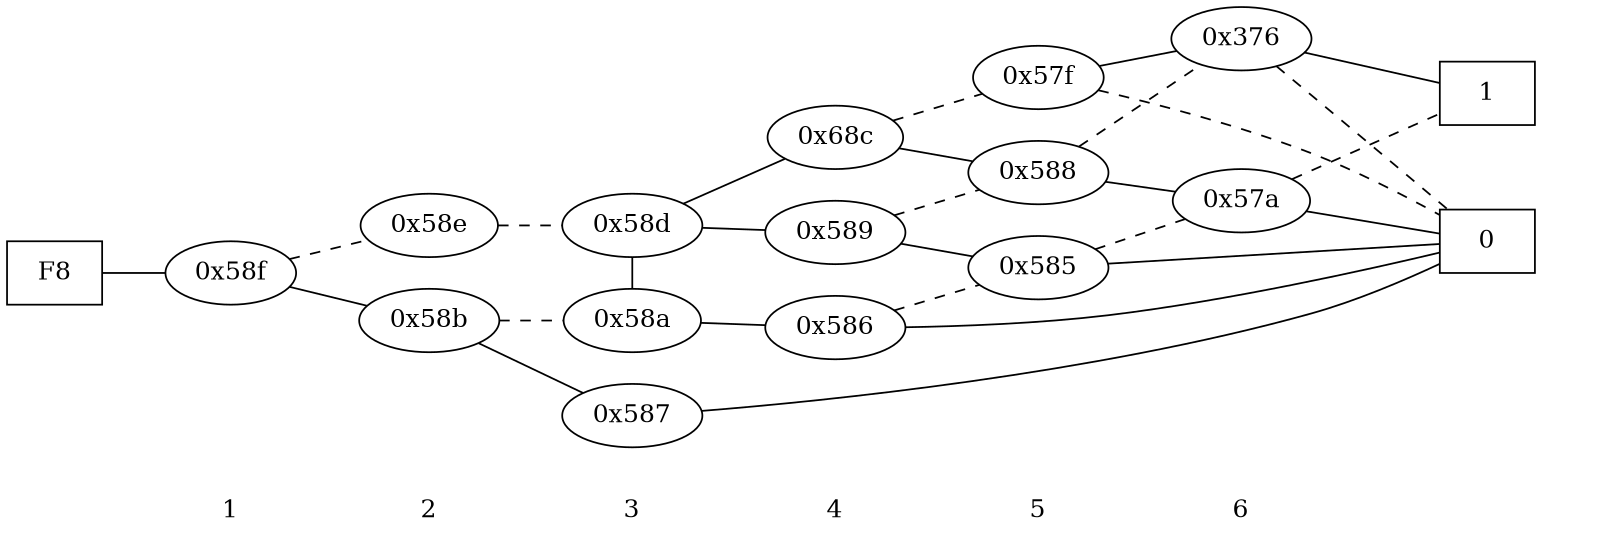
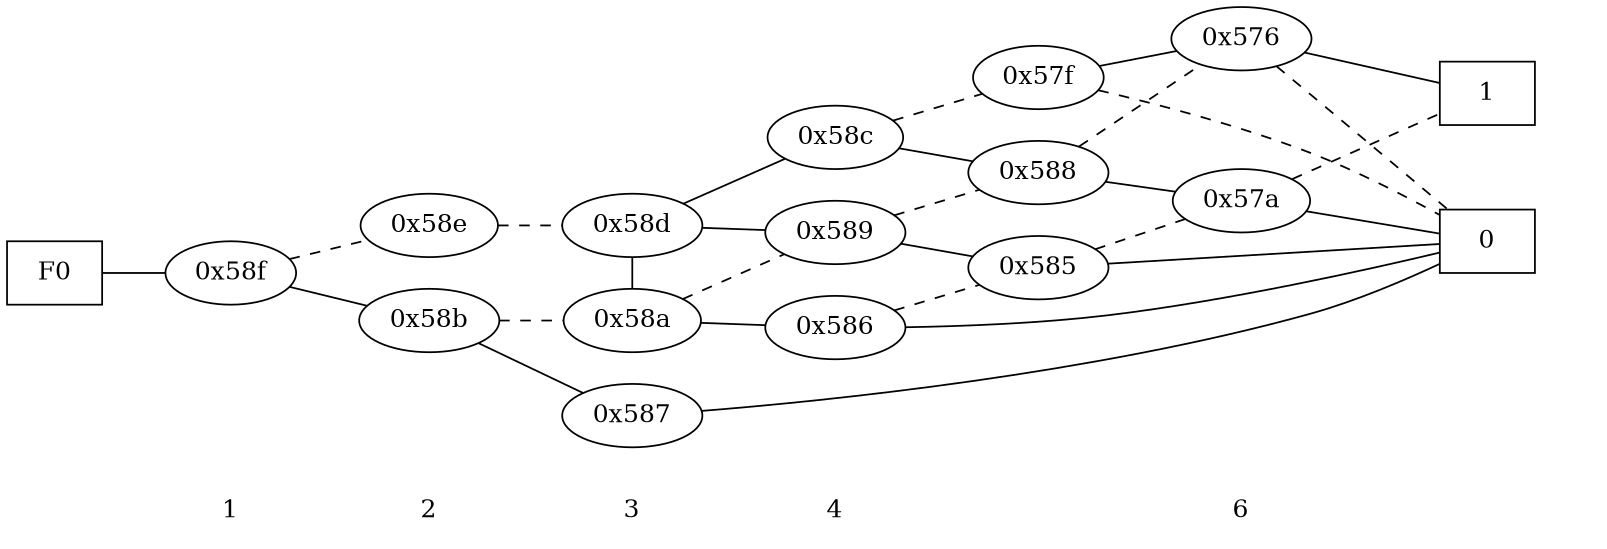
(1241, 39) -> (1241, 39)
(835, 137) -> (835, 137)
(55, 273) -> (55, 273)
none -> (733, 277)
(1038, 511) -> none
